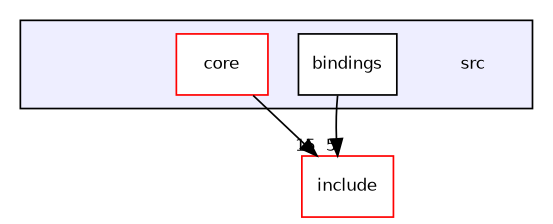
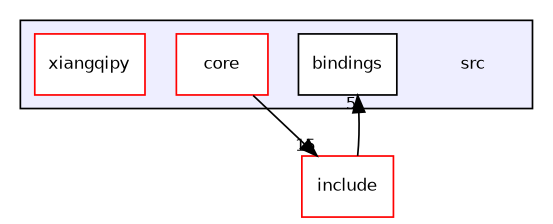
none -> (90, 64)
(336, 119) -> (359, 134)
